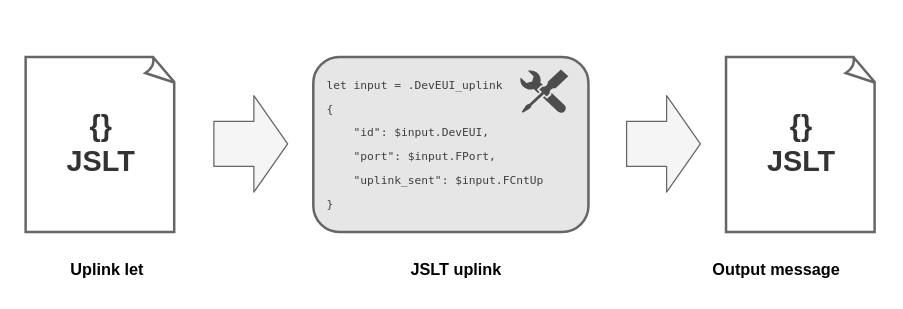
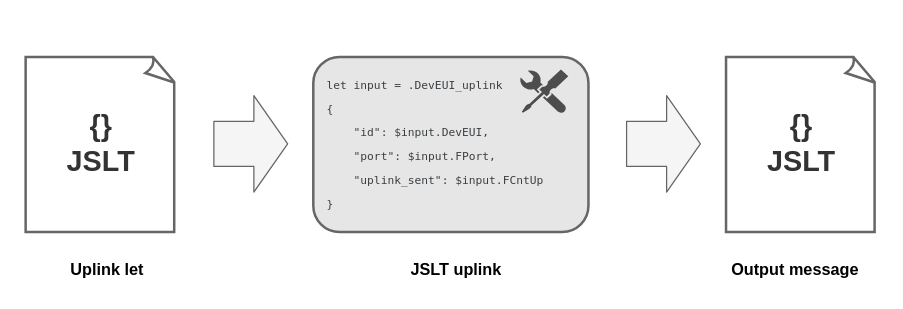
(776, 269) -> (794, 269)
